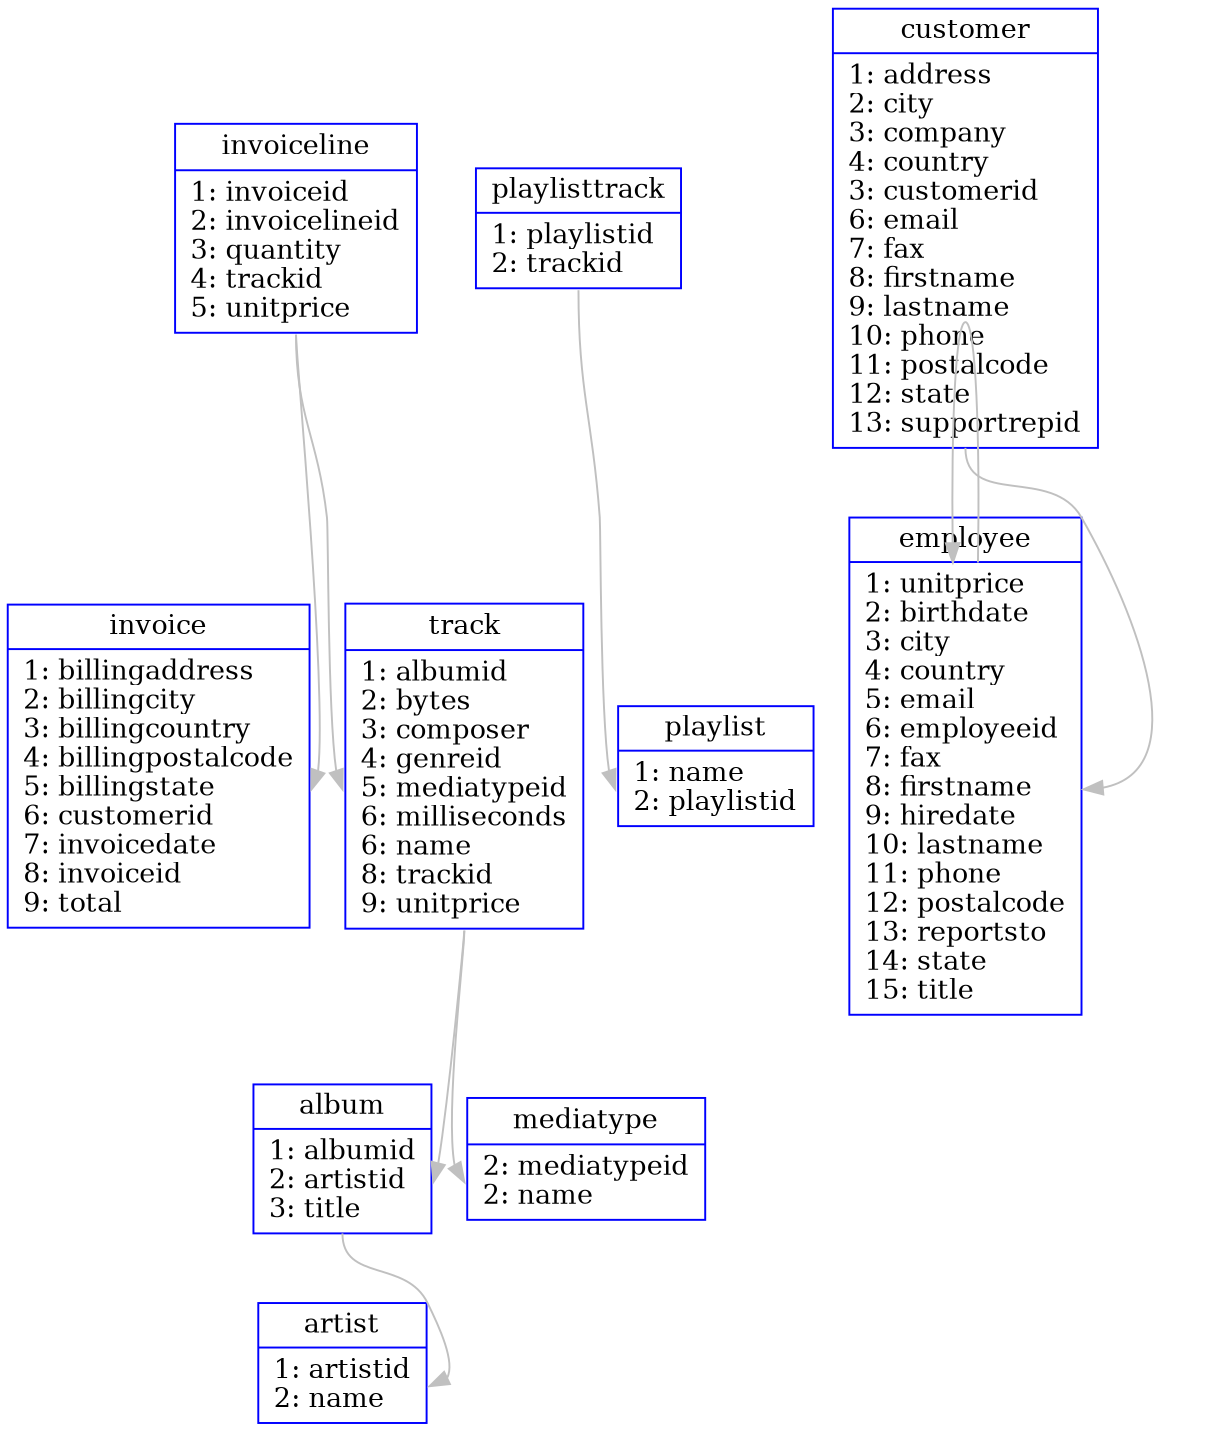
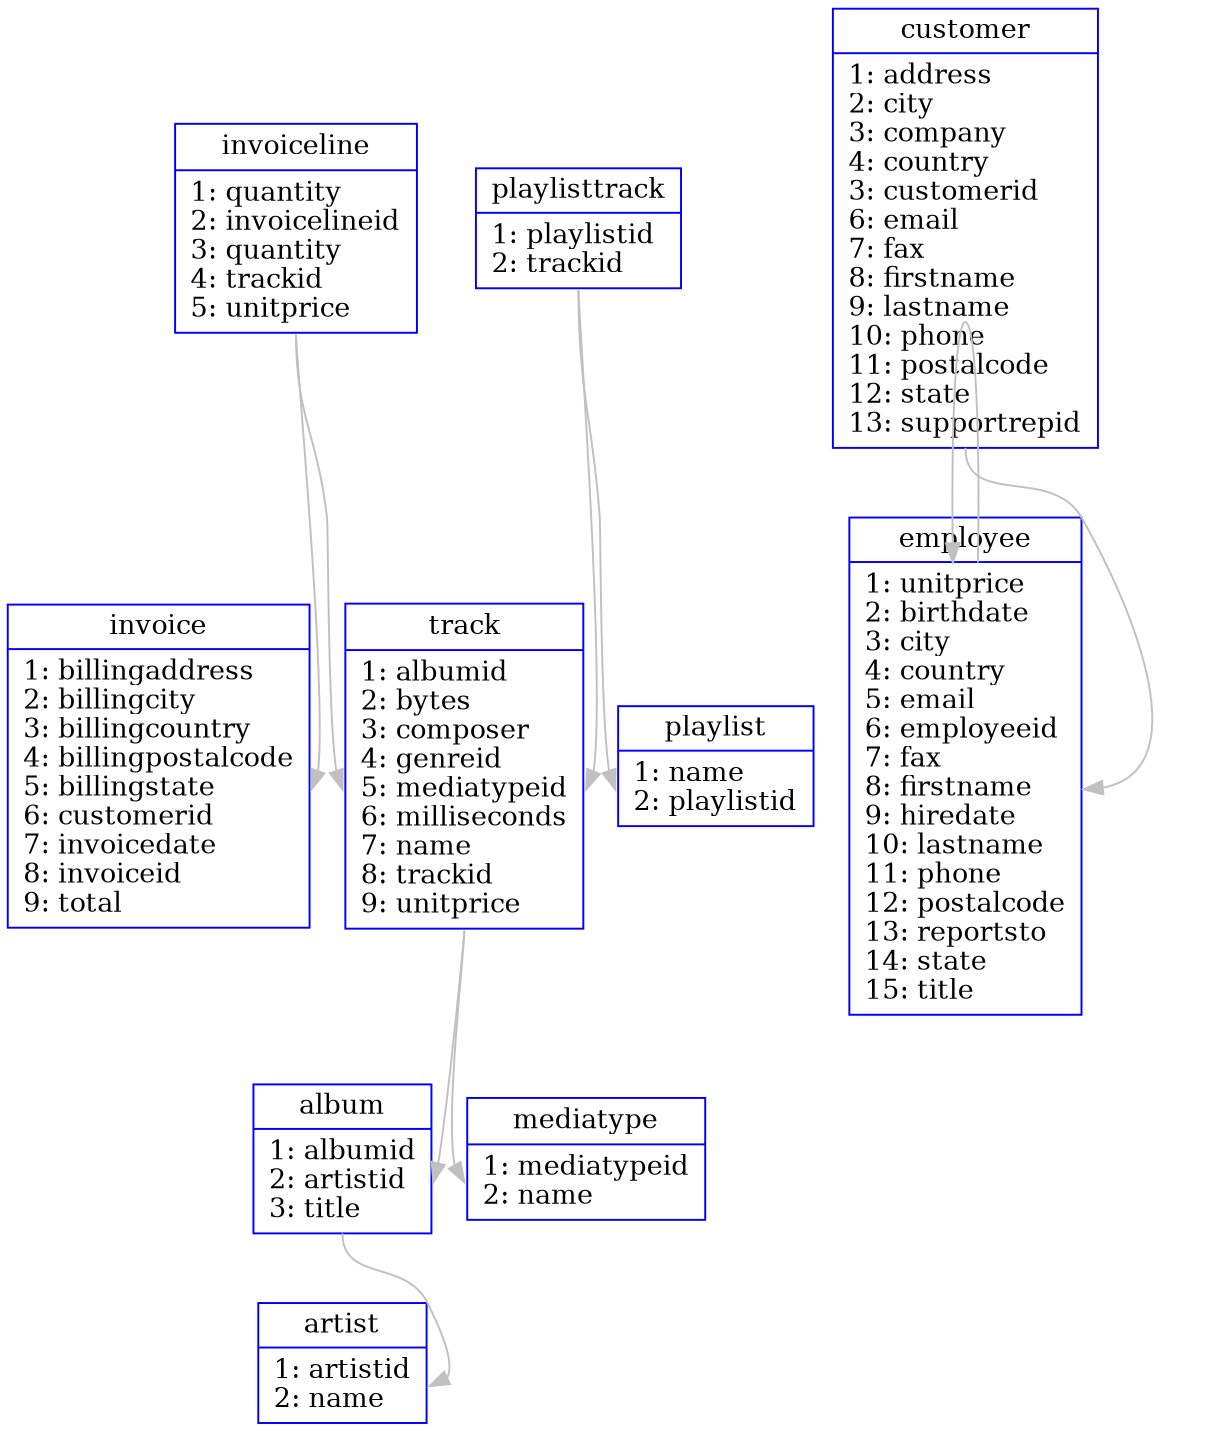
(270, 193) -> (267, 193)
none -> (592, 531)
(417, 846) -> (417, 846)
(586, 1167) -> (586, 1167)
